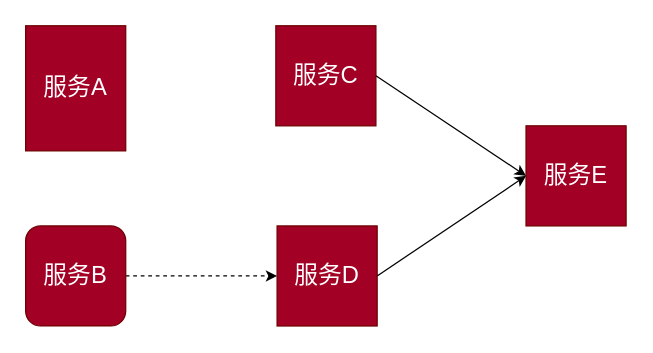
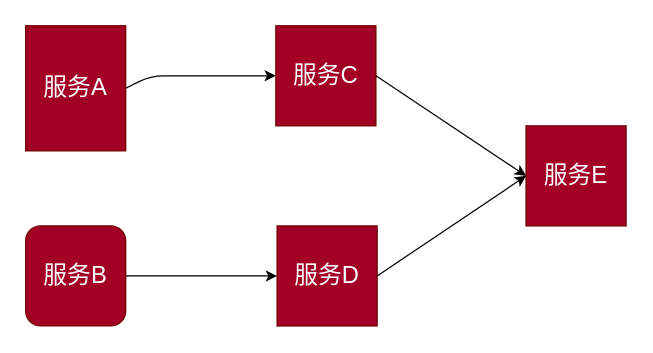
none -> (197, 76)
(198, 276) -> (198, 276)
